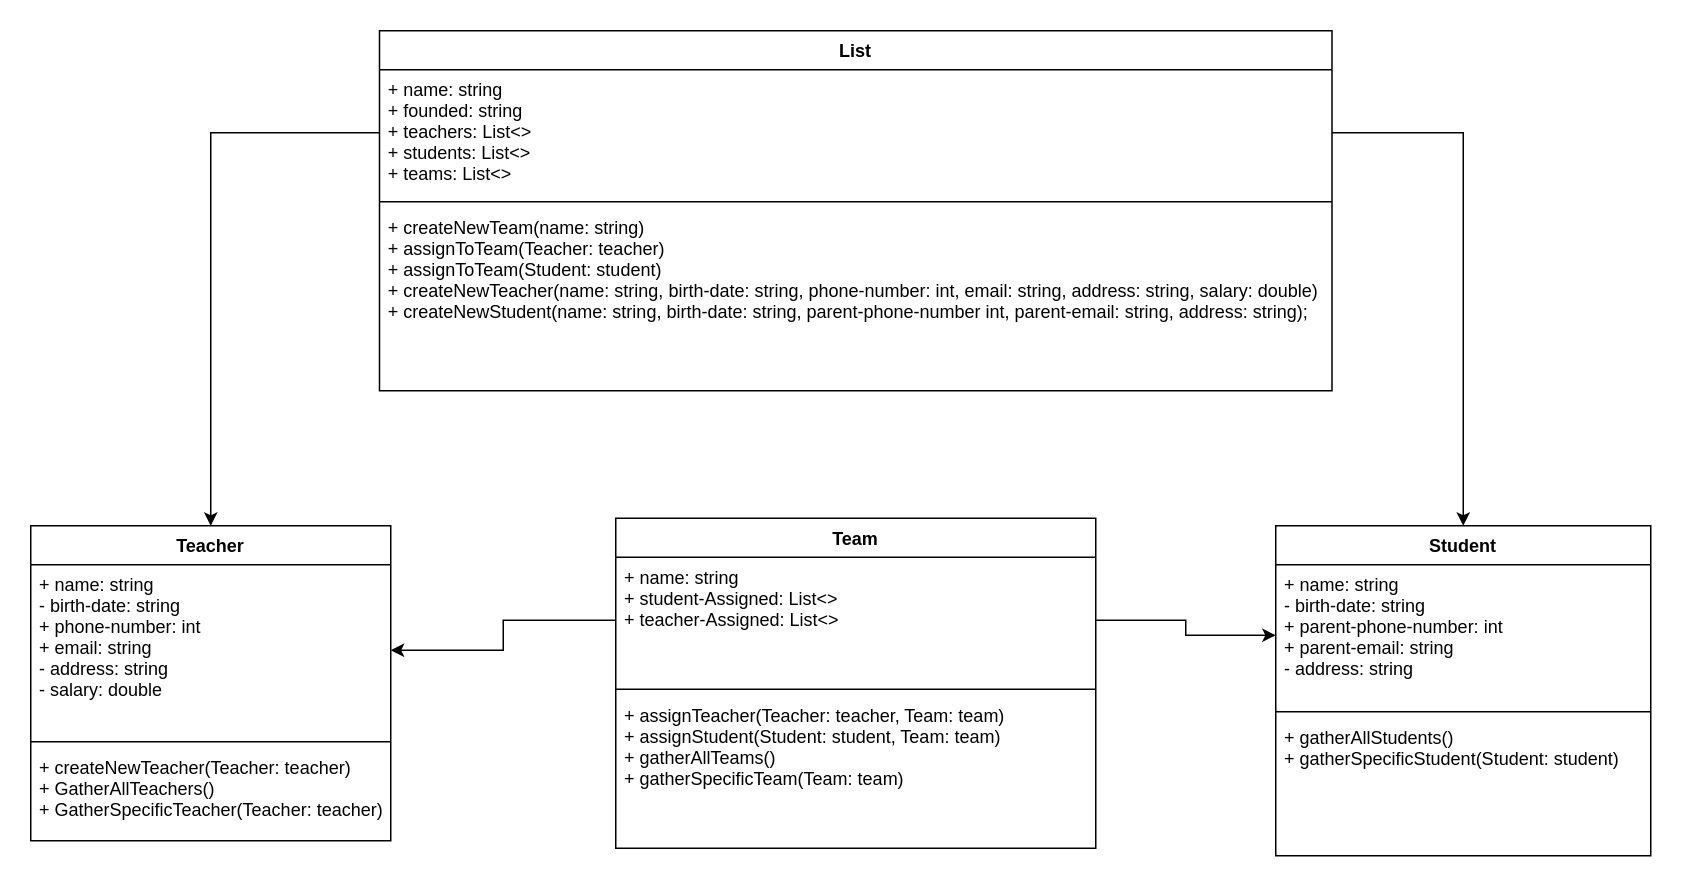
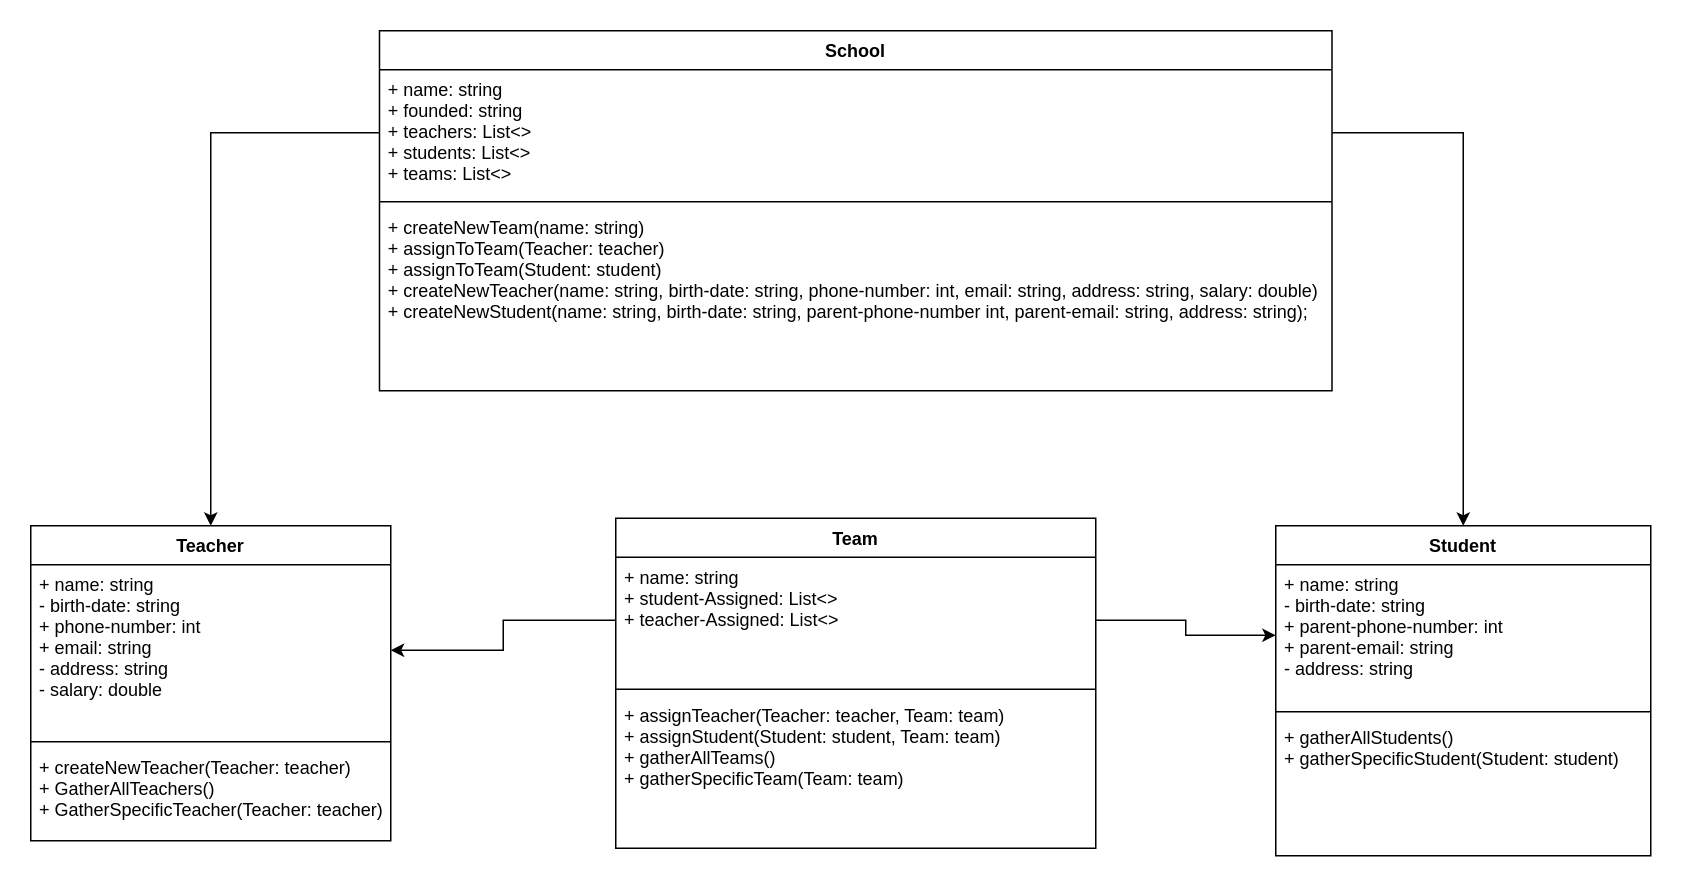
(855, 51) -> (855, 51)
